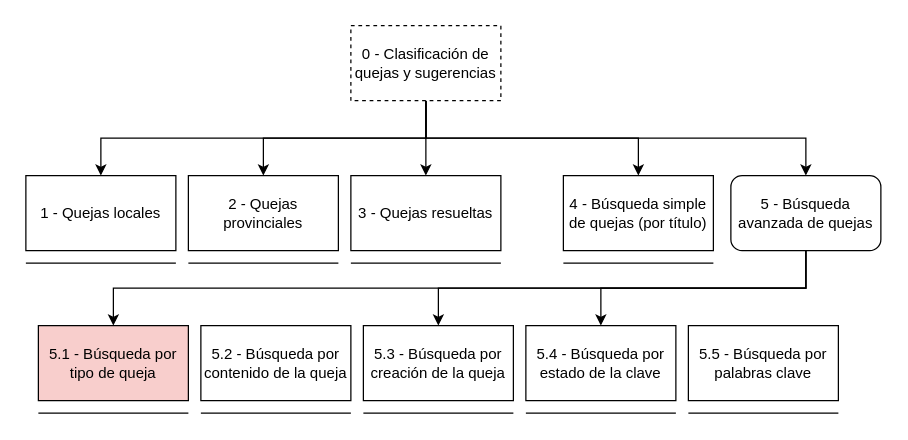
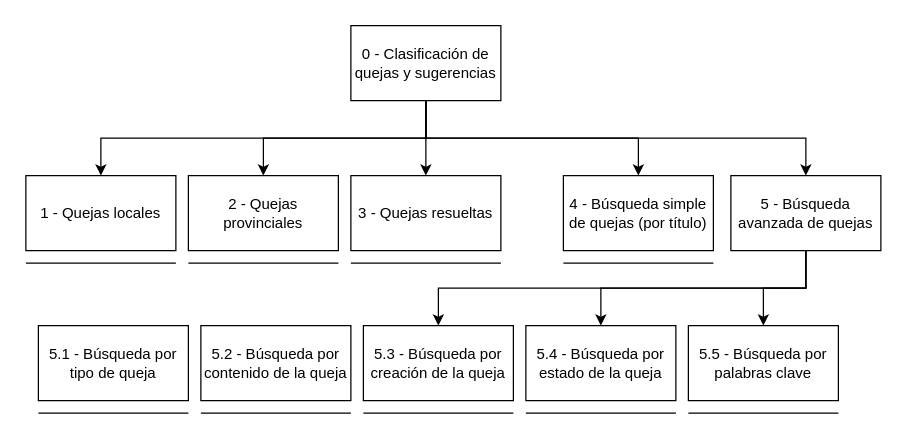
(426, 63) -> (426, 63)
(806, 213) -> (806, 213)
(260, 288) -> (763, 303)
(113, 363) -> (113, 363)
(601, 363) -> (601, 363)
